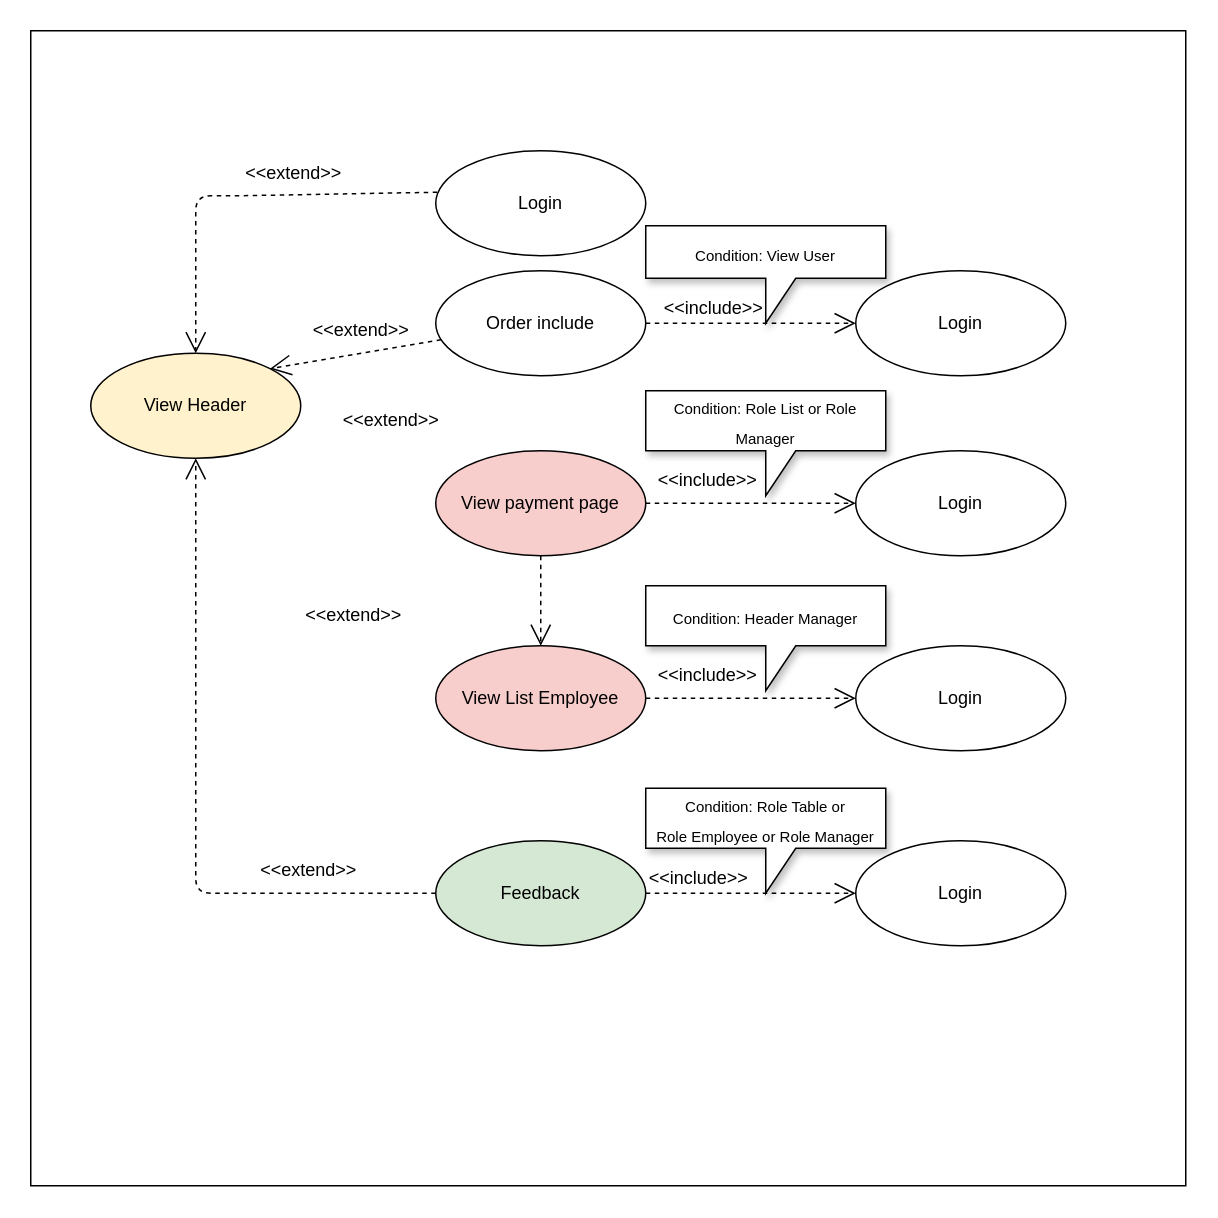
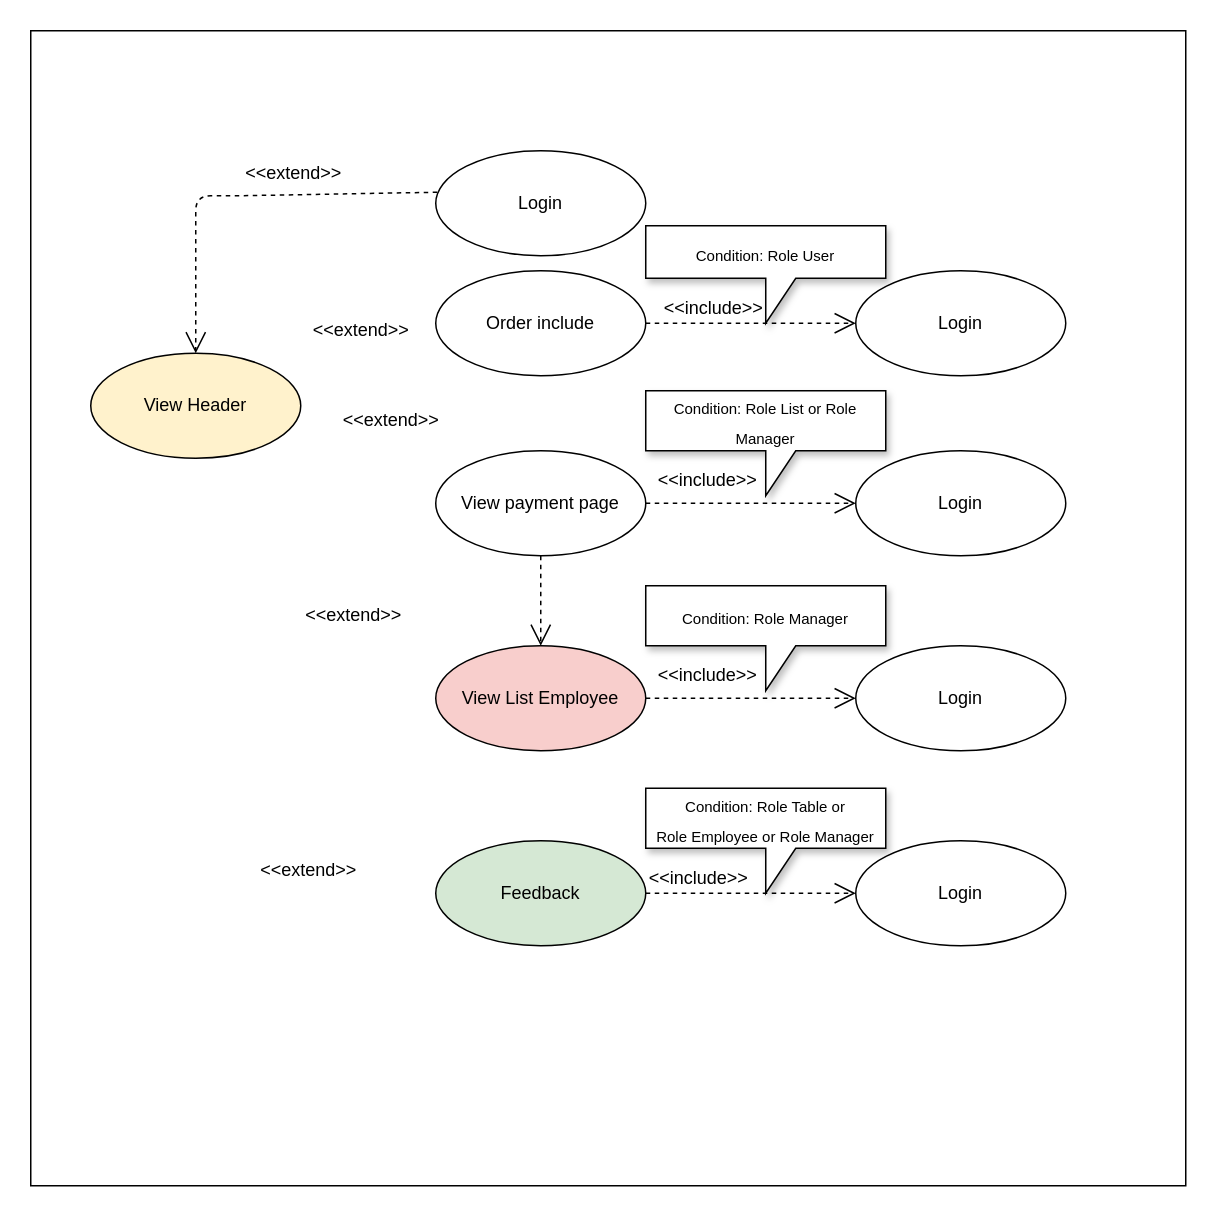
(766, 253) -> (766, 253)
(357, 354) -> none
(541, 503) -> (541, 503)
(766, 616) -> (766, 616)
(196, 793) -> none
